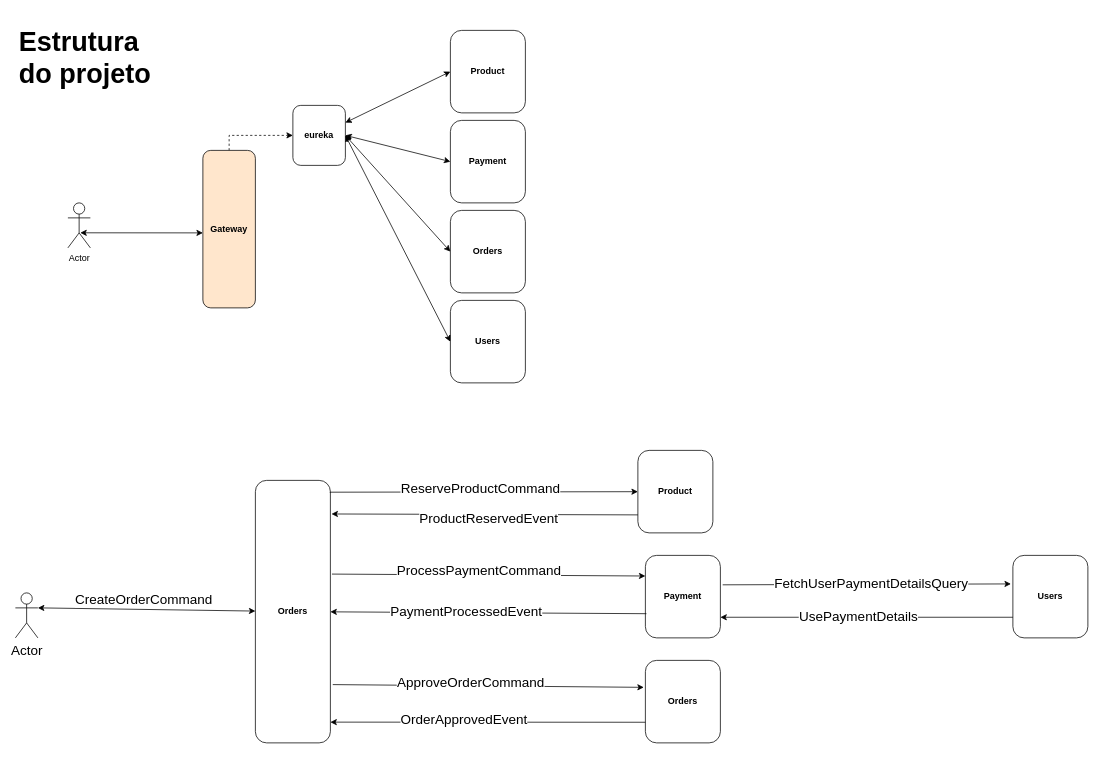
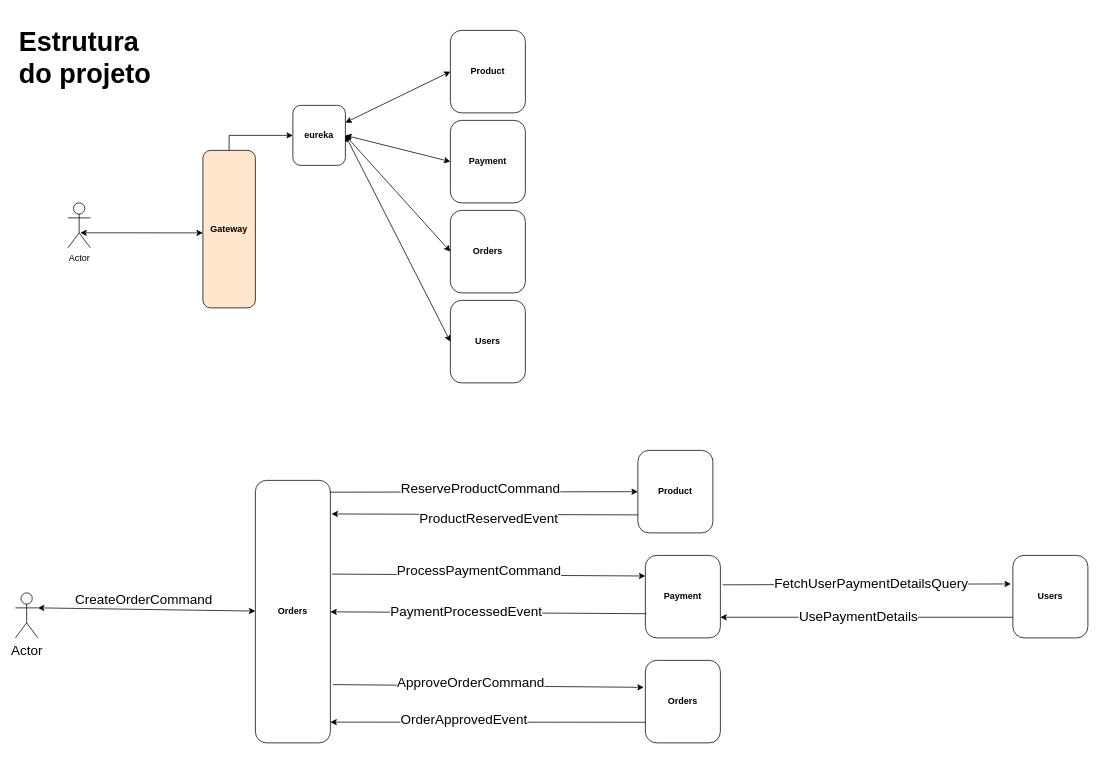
(250, 135) -> (250, 135)
